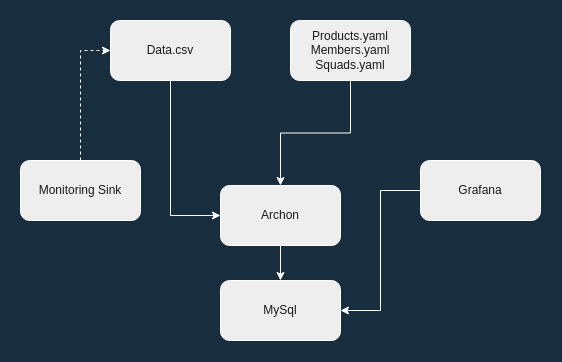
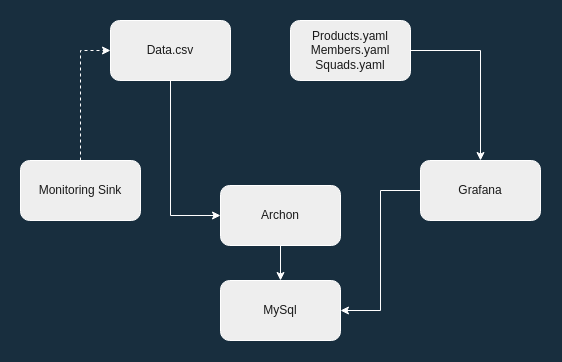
(319, 133) -> (481, 67)
